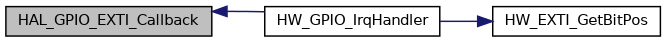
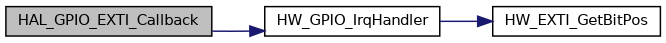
(246, 11) -> (231, 31)
